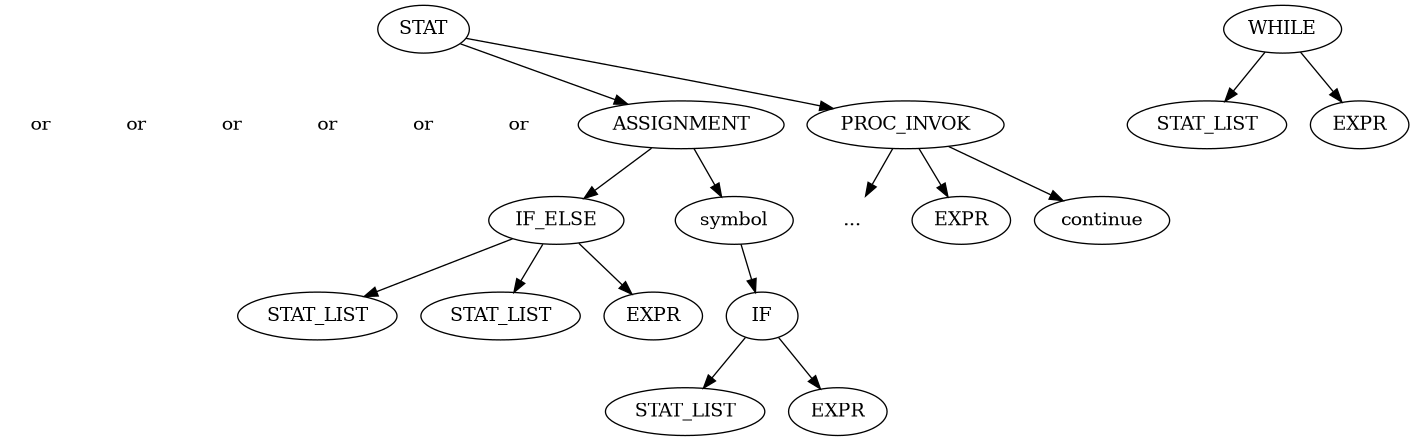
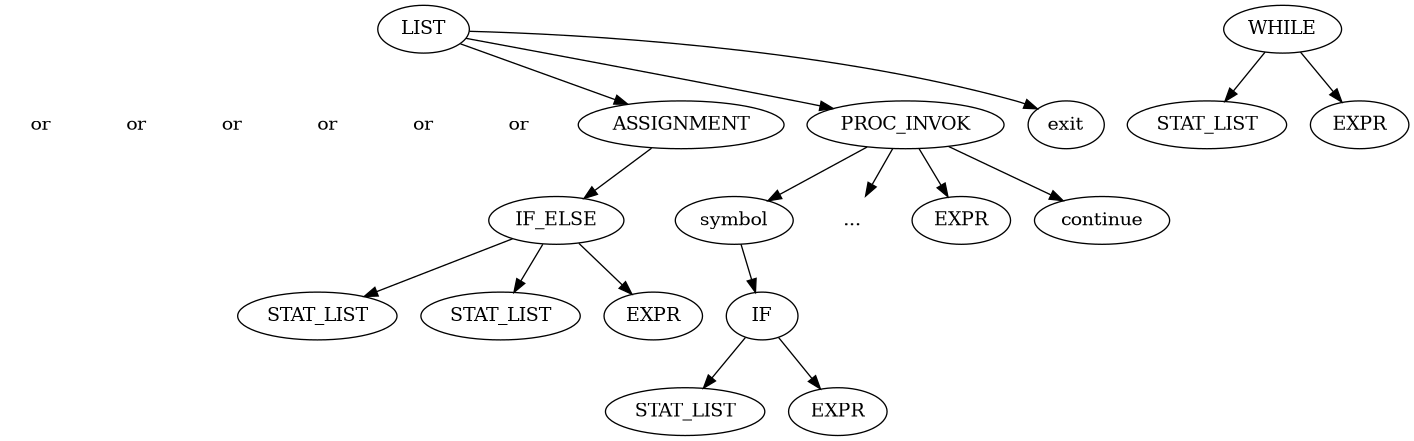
(424, 29) -> (424, 29)
none -> (1066, 125)
(704, 167) -> (824, 171)
